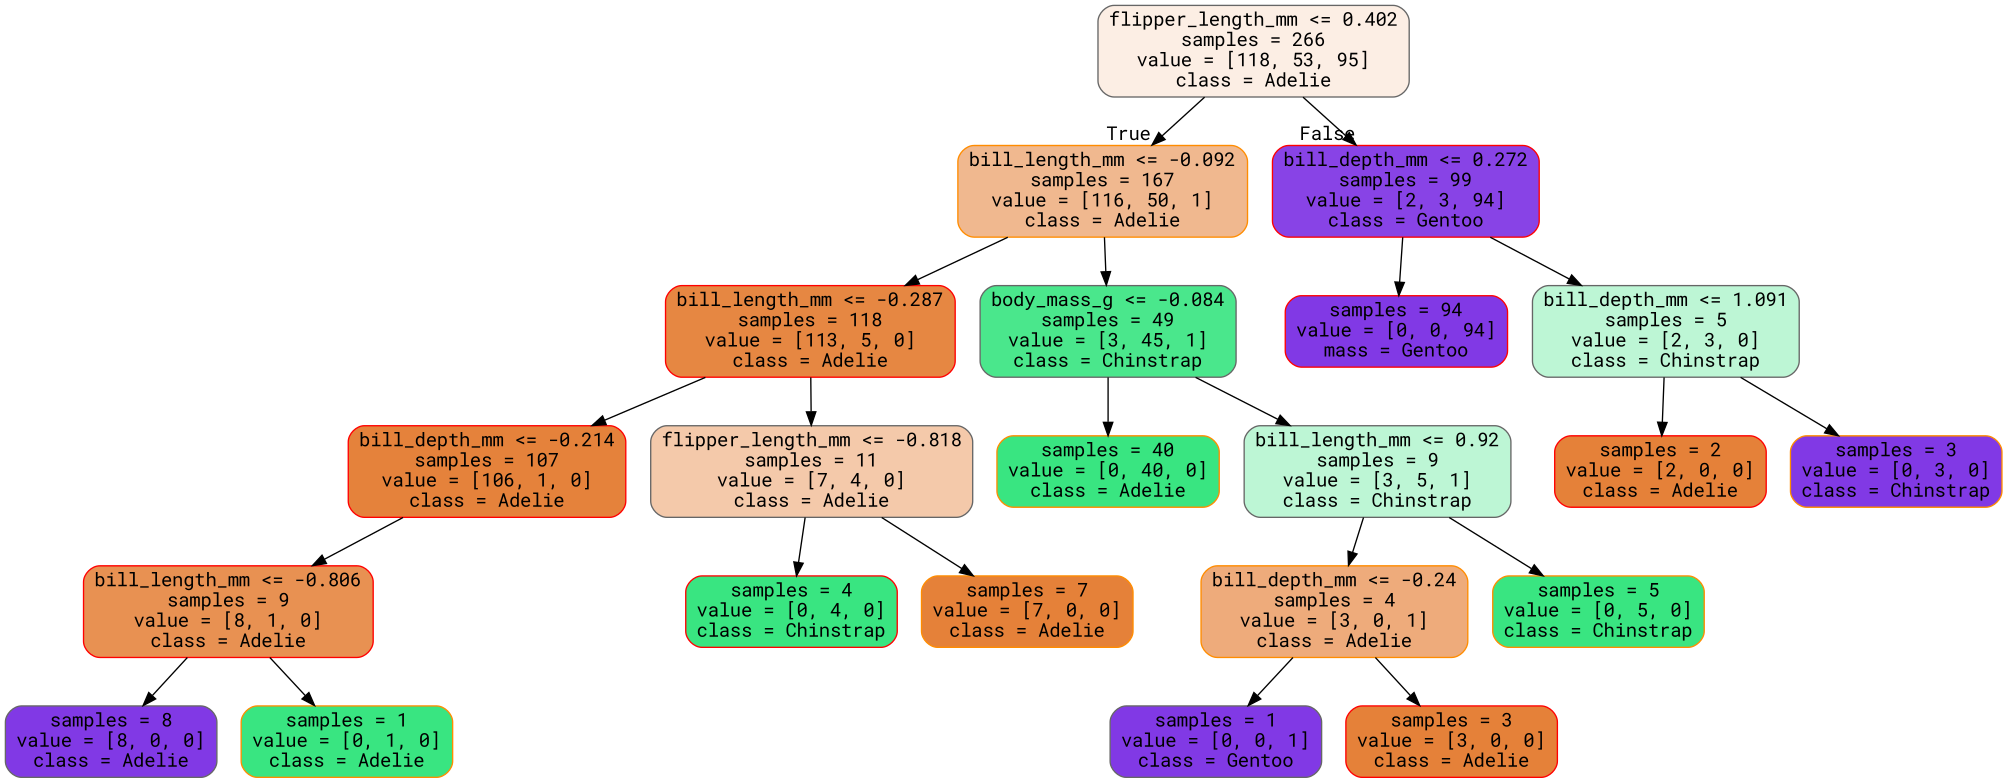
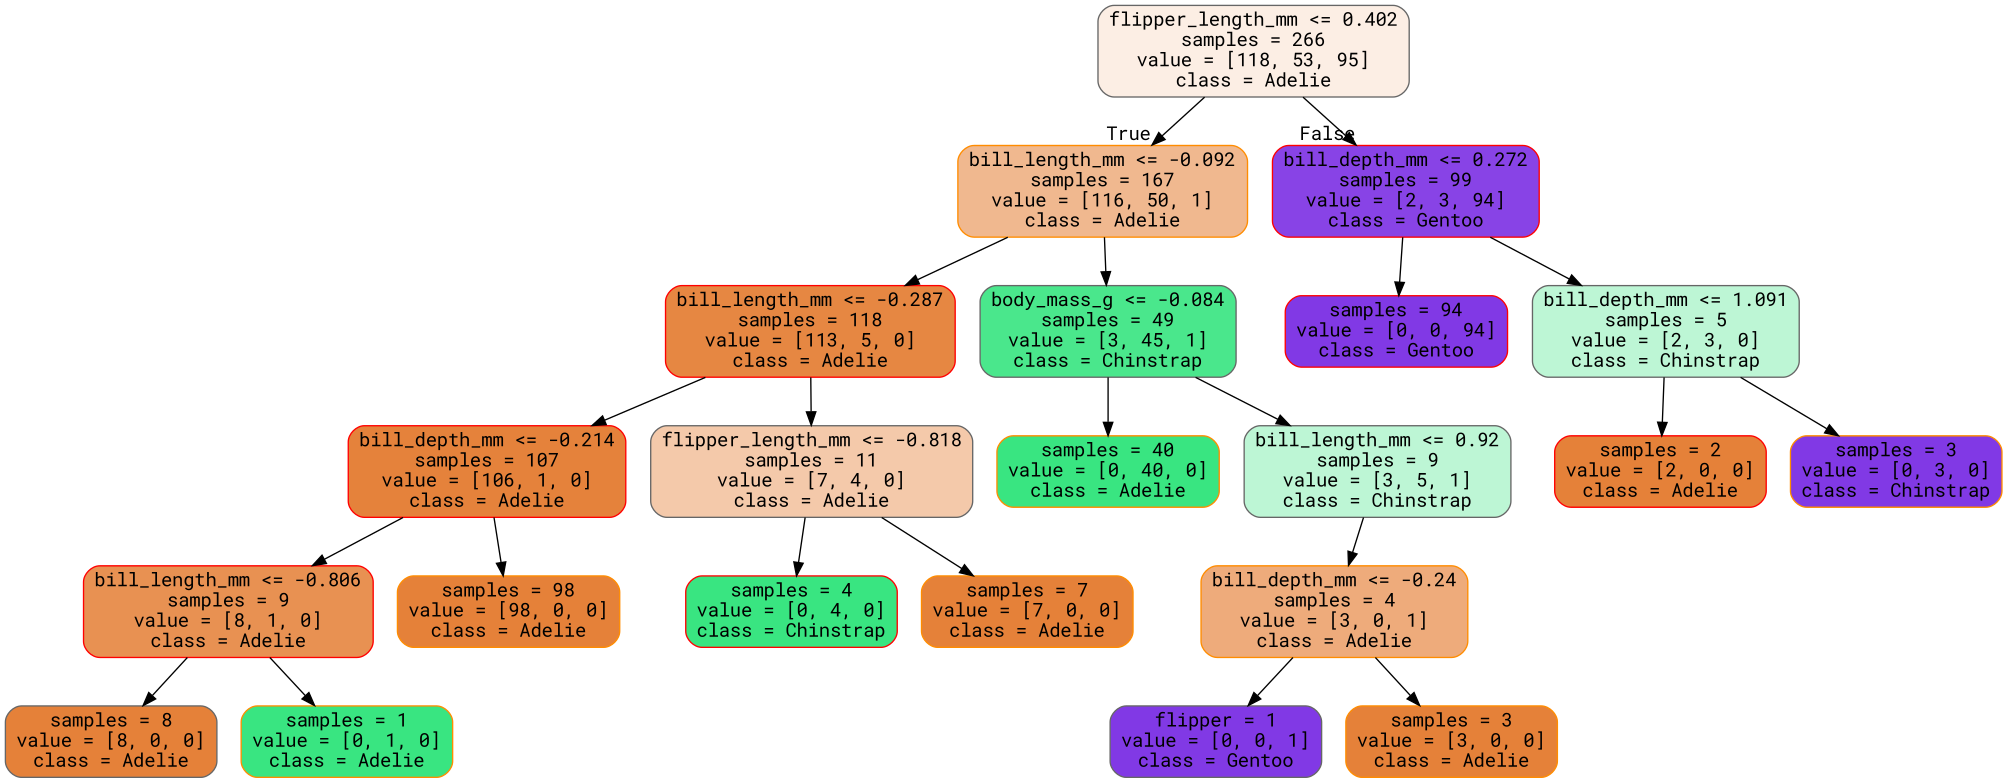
(1396, 331) -> (1396, 331)
none -> (509, 612)
(1598, 612) -> none
(111, 742) -> (111, 742)
(1216, 742) -> (1216, 742)
(1452, 742) -> (1452, 742)
